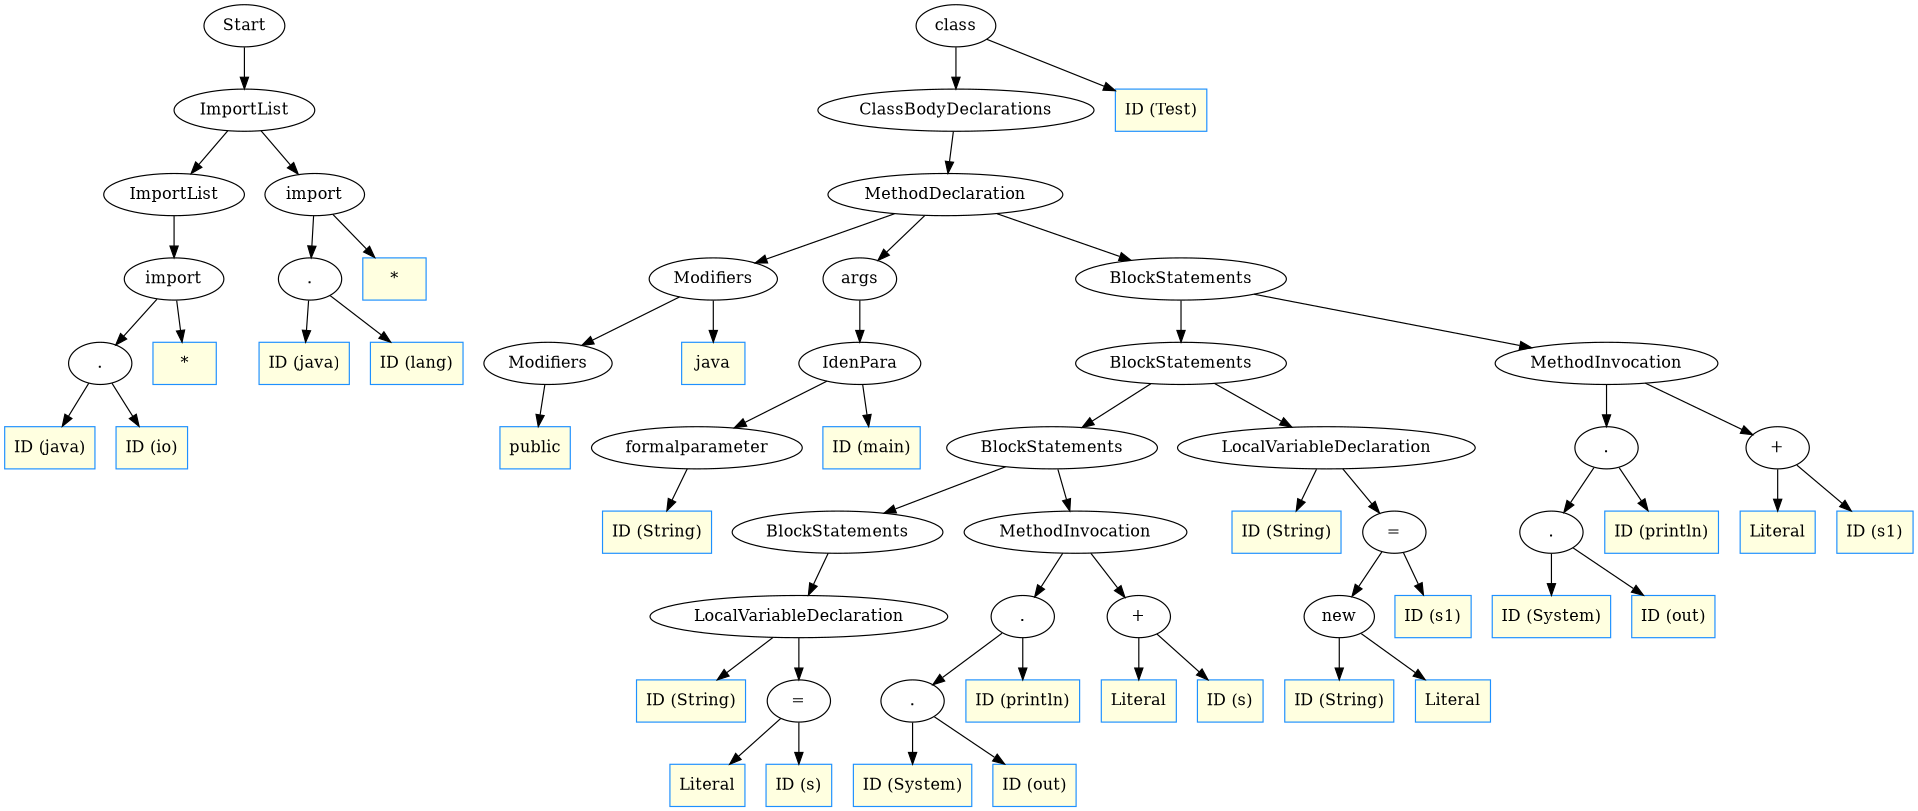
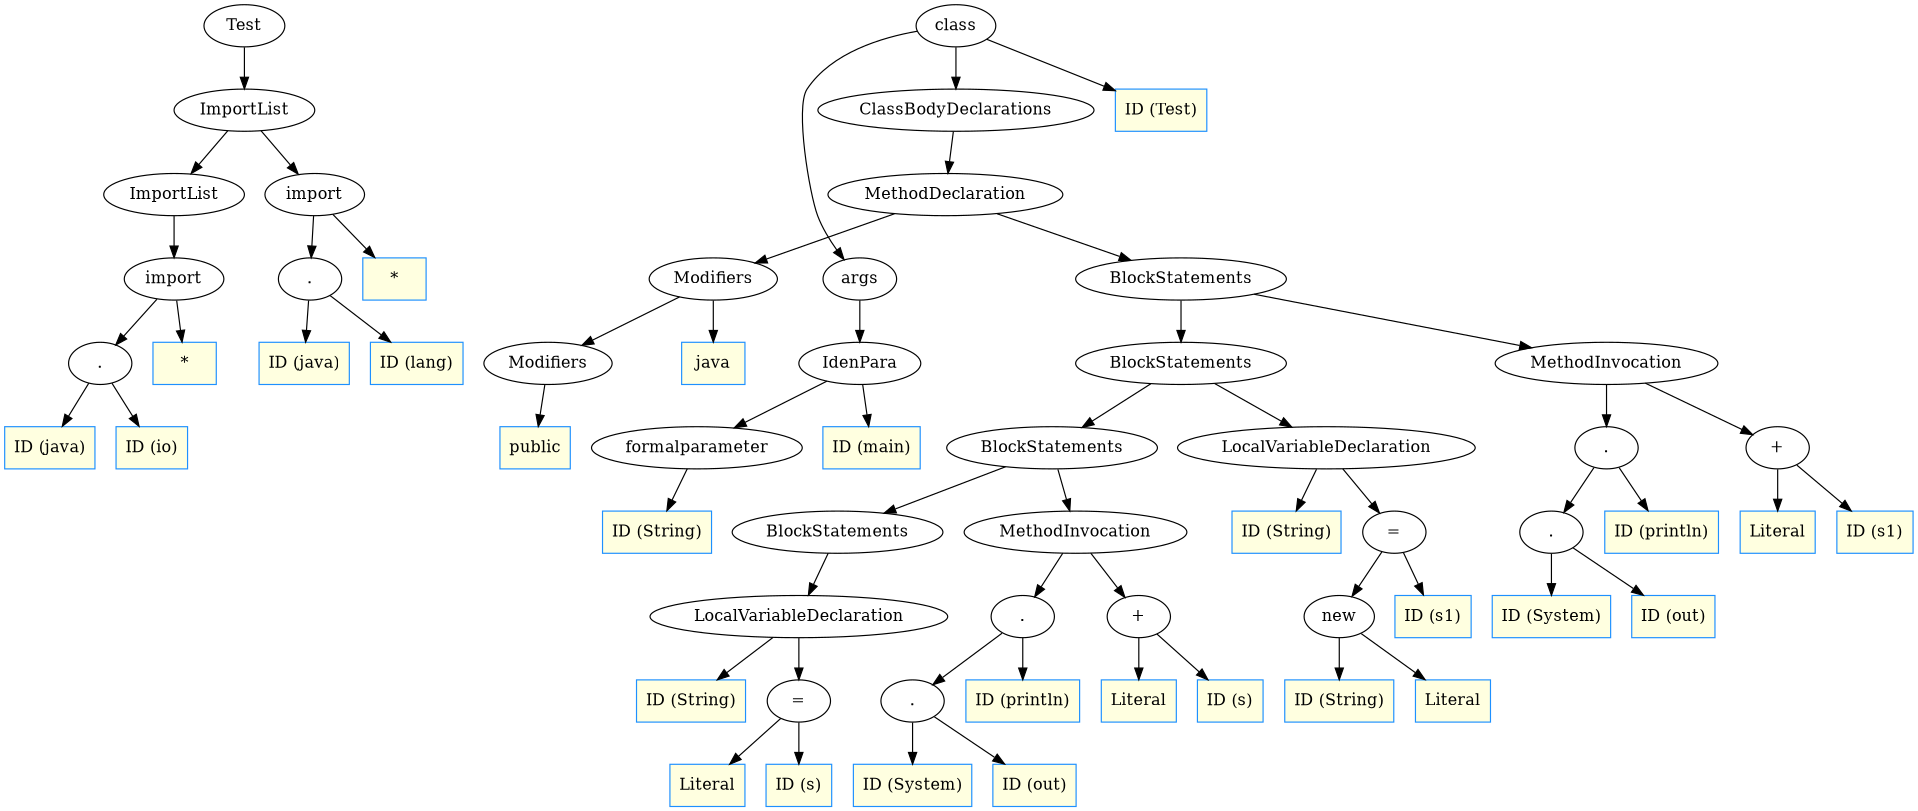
(244, 26) -> (244, 26)
(906, 234) -> (803, 109)
